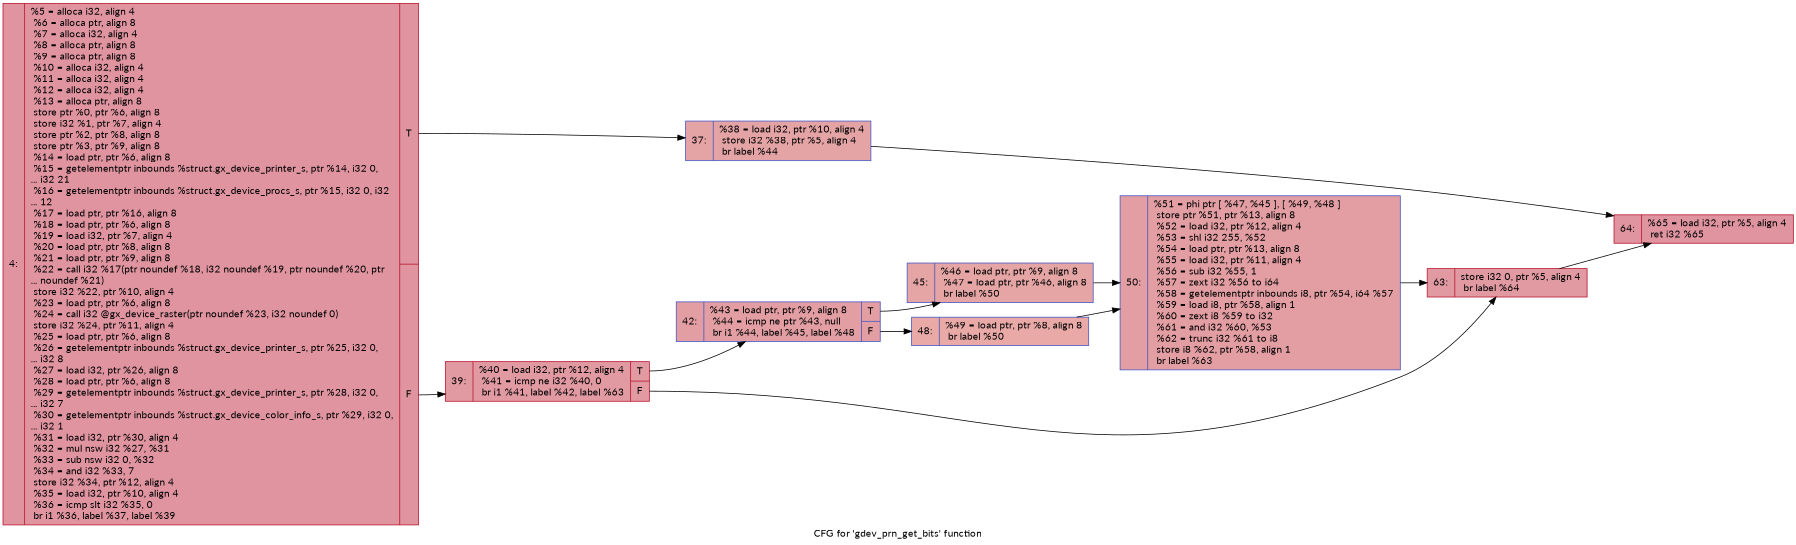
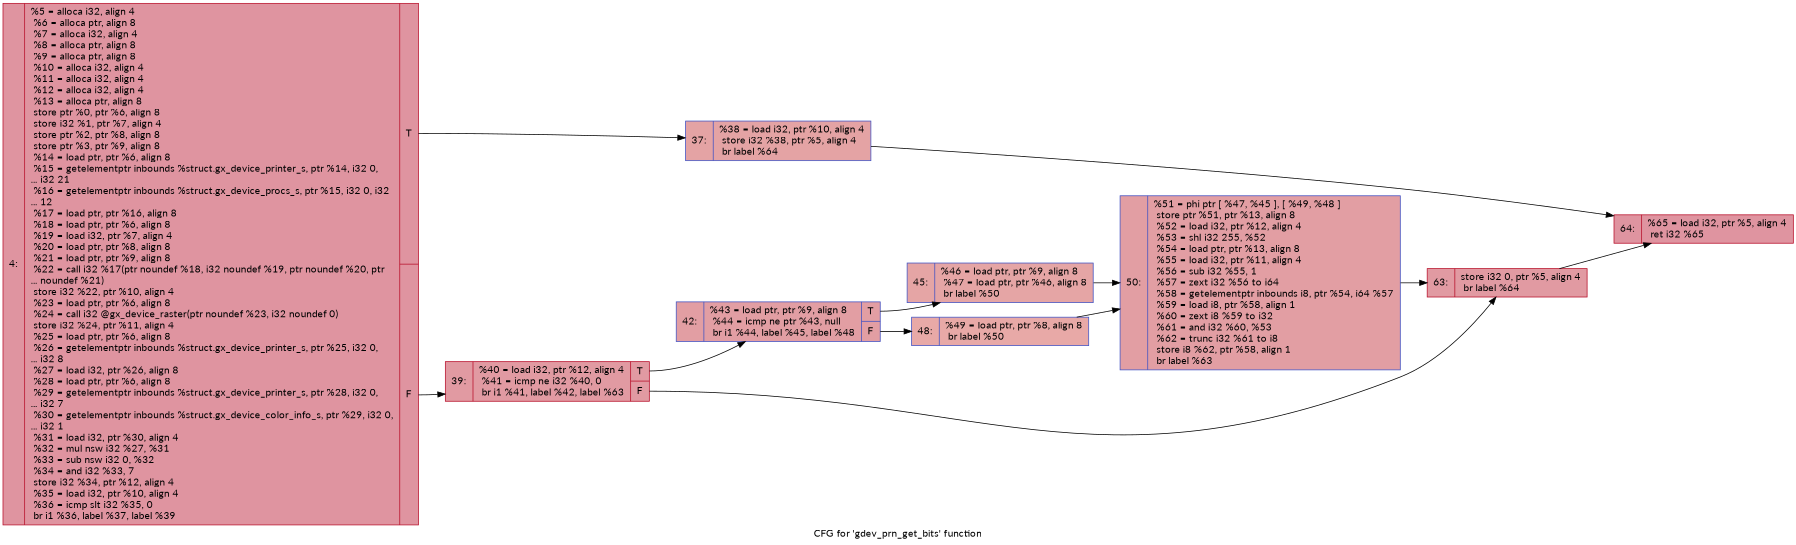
(749, 152) -> (749, 152)
